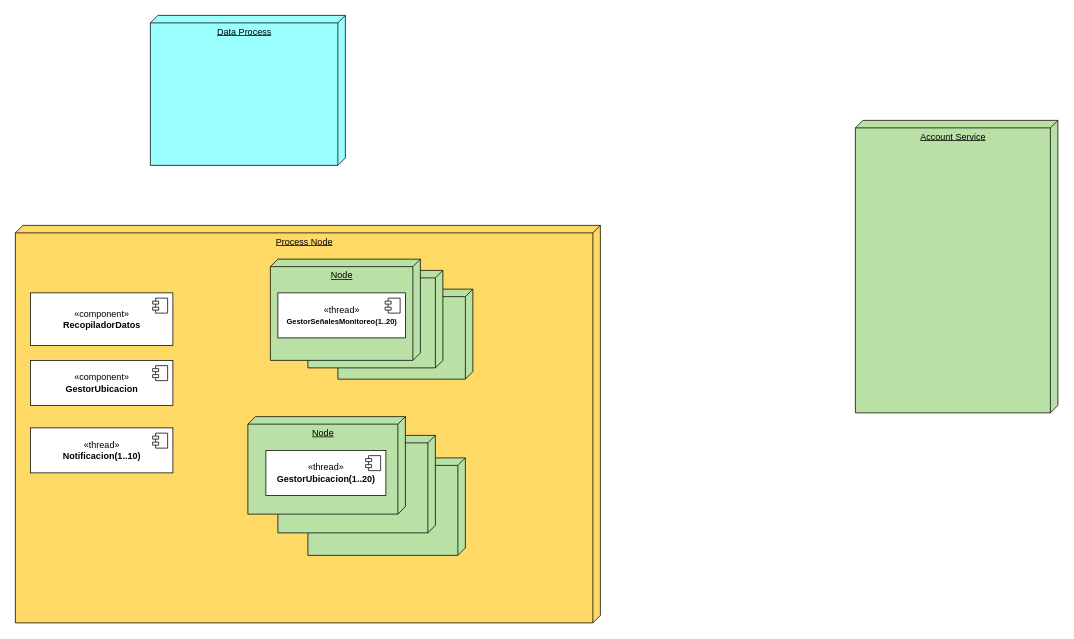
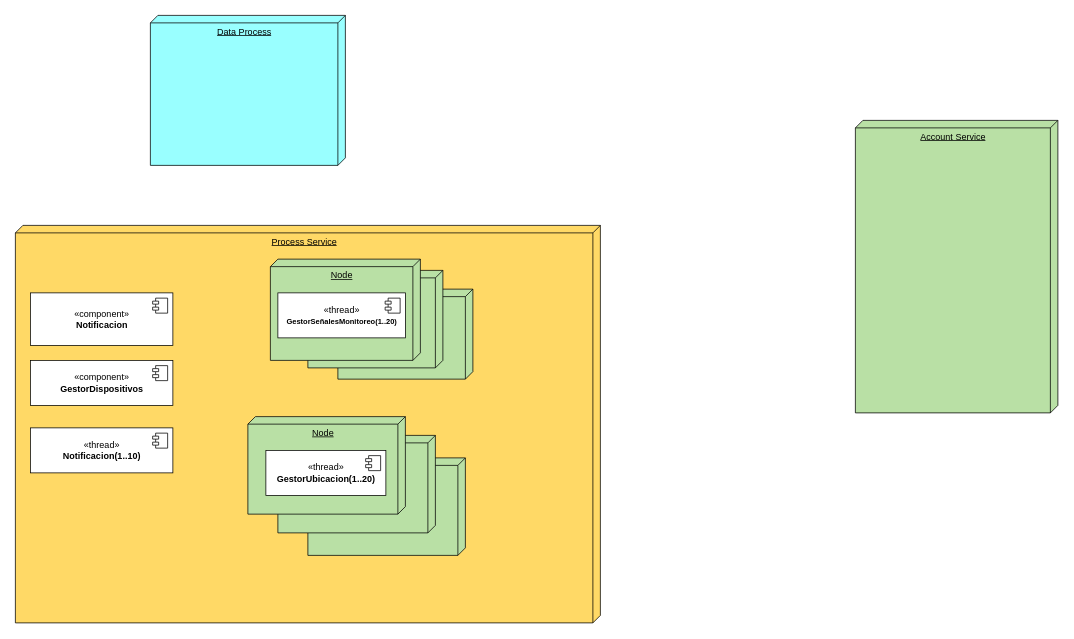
(305, 242) -> (305, 242)
(102, 319) -> (102, 319)
(102, 383) -> (102, 383)
